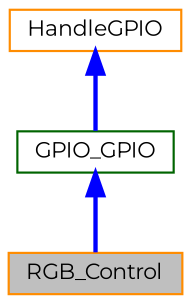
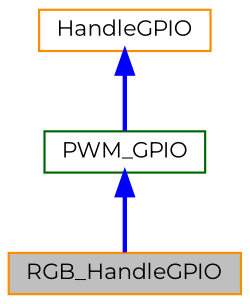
(96, 152) -> (125, 152)
(96, 274) -> (125, 274)
